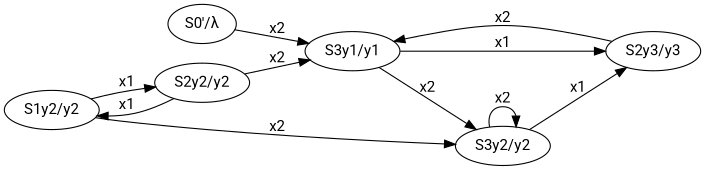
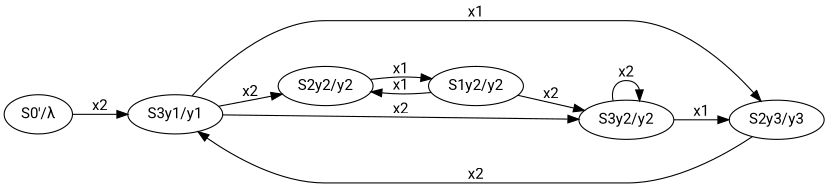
(272, 68) -> (245, 101)
